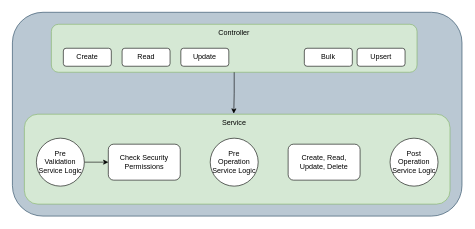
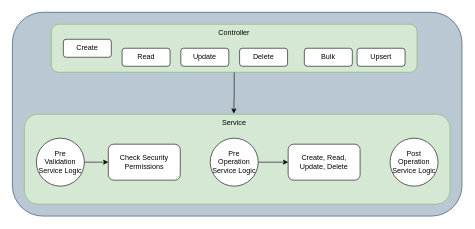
(87, 57) -> (87, 48)
none -> (264, 57)
none -> (282, 162)
